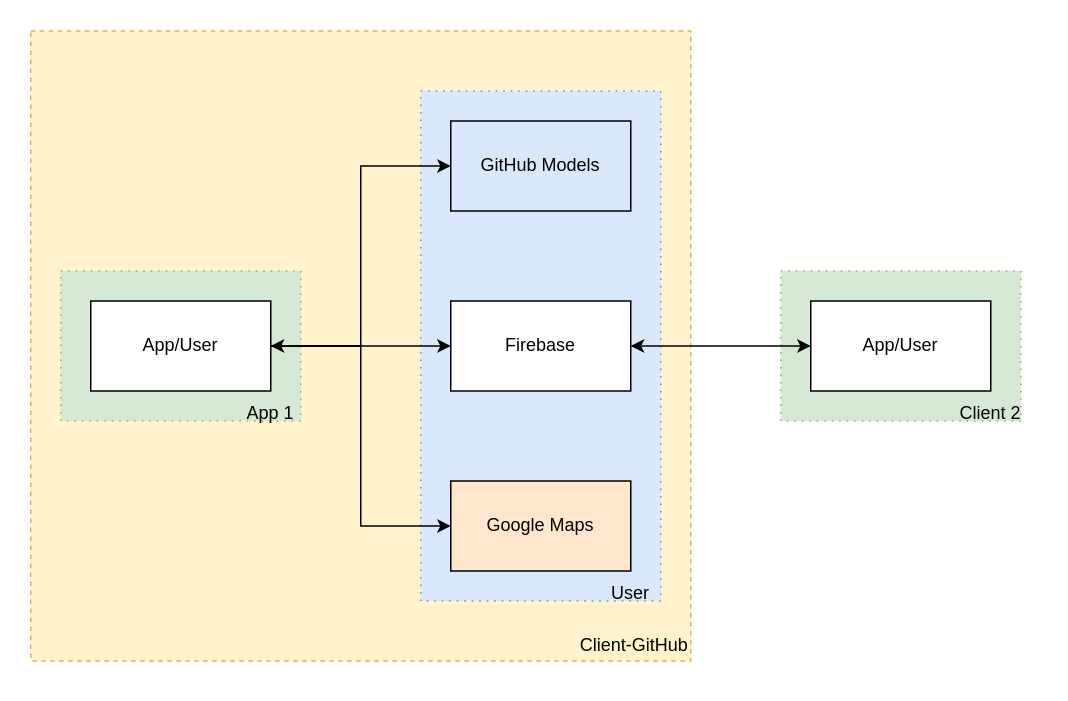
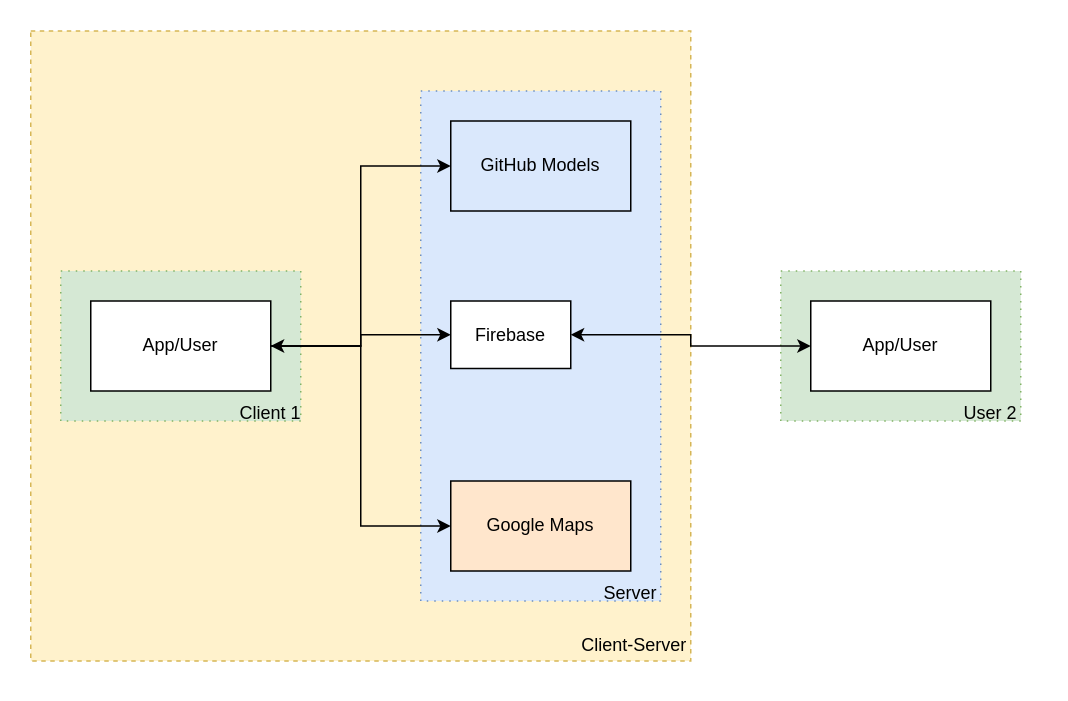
(541, 346) -> (511, 335)
(271, 413) -> (271, 413)
(991, 413) -> (991, 413)
(631, 593) -> (631, 593)
(635, 646) -> (635, 646)
